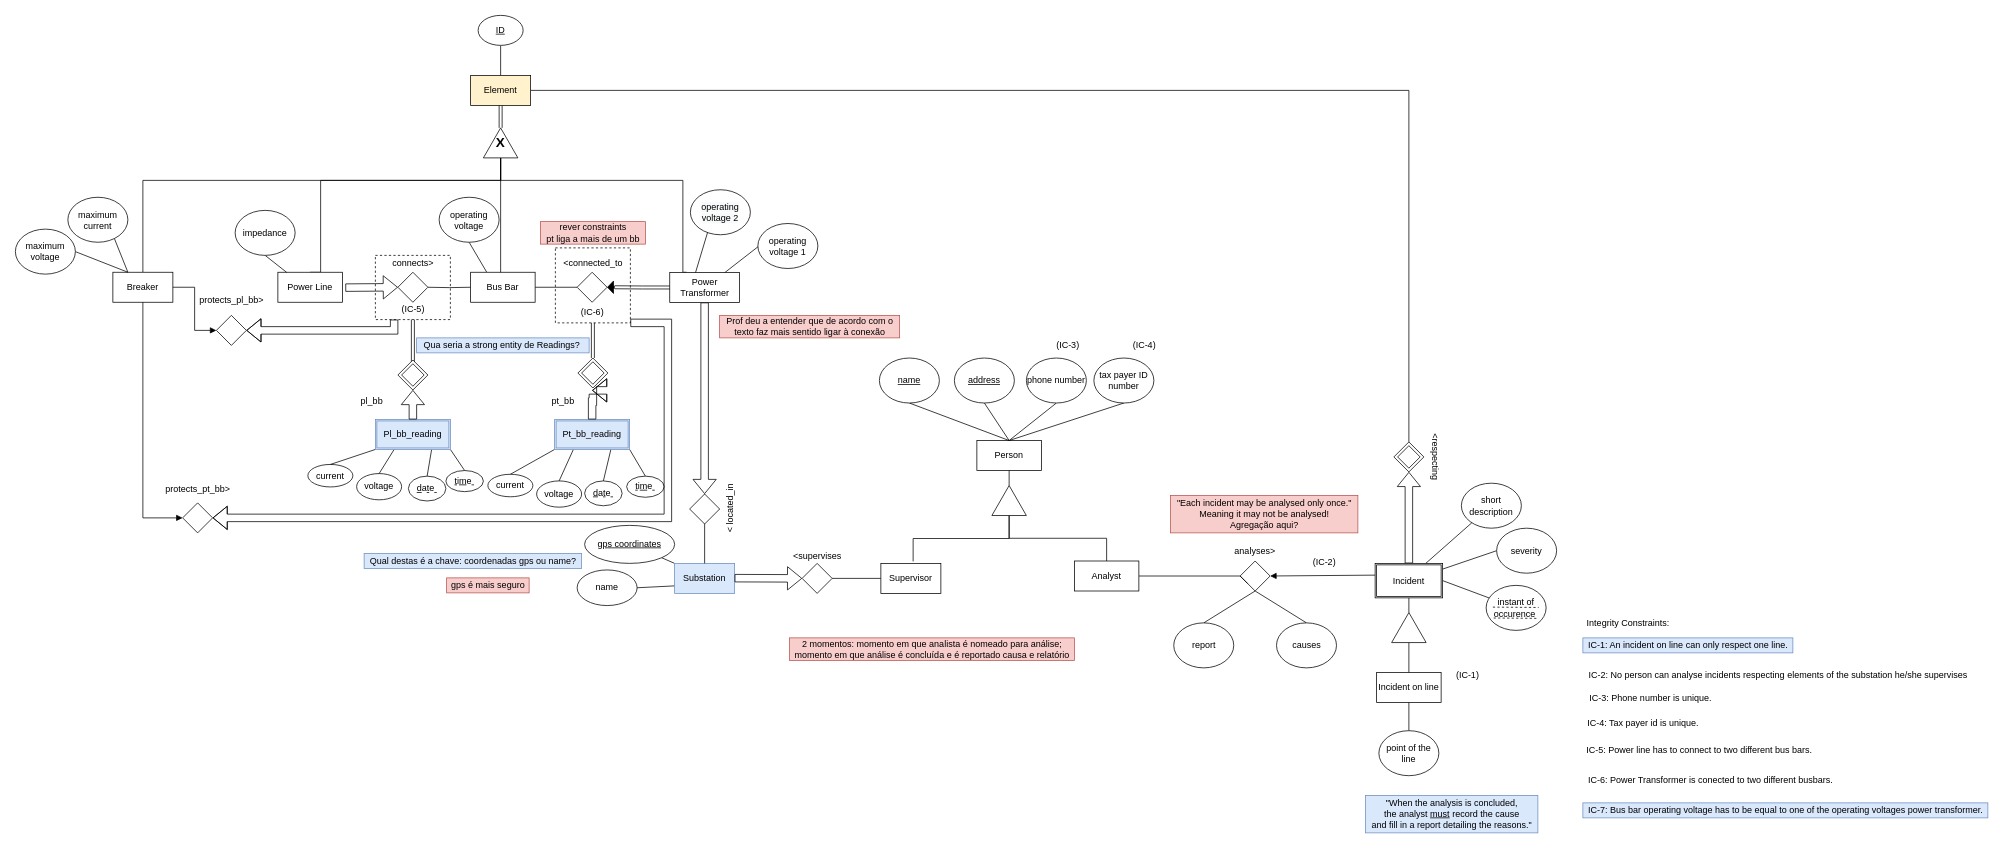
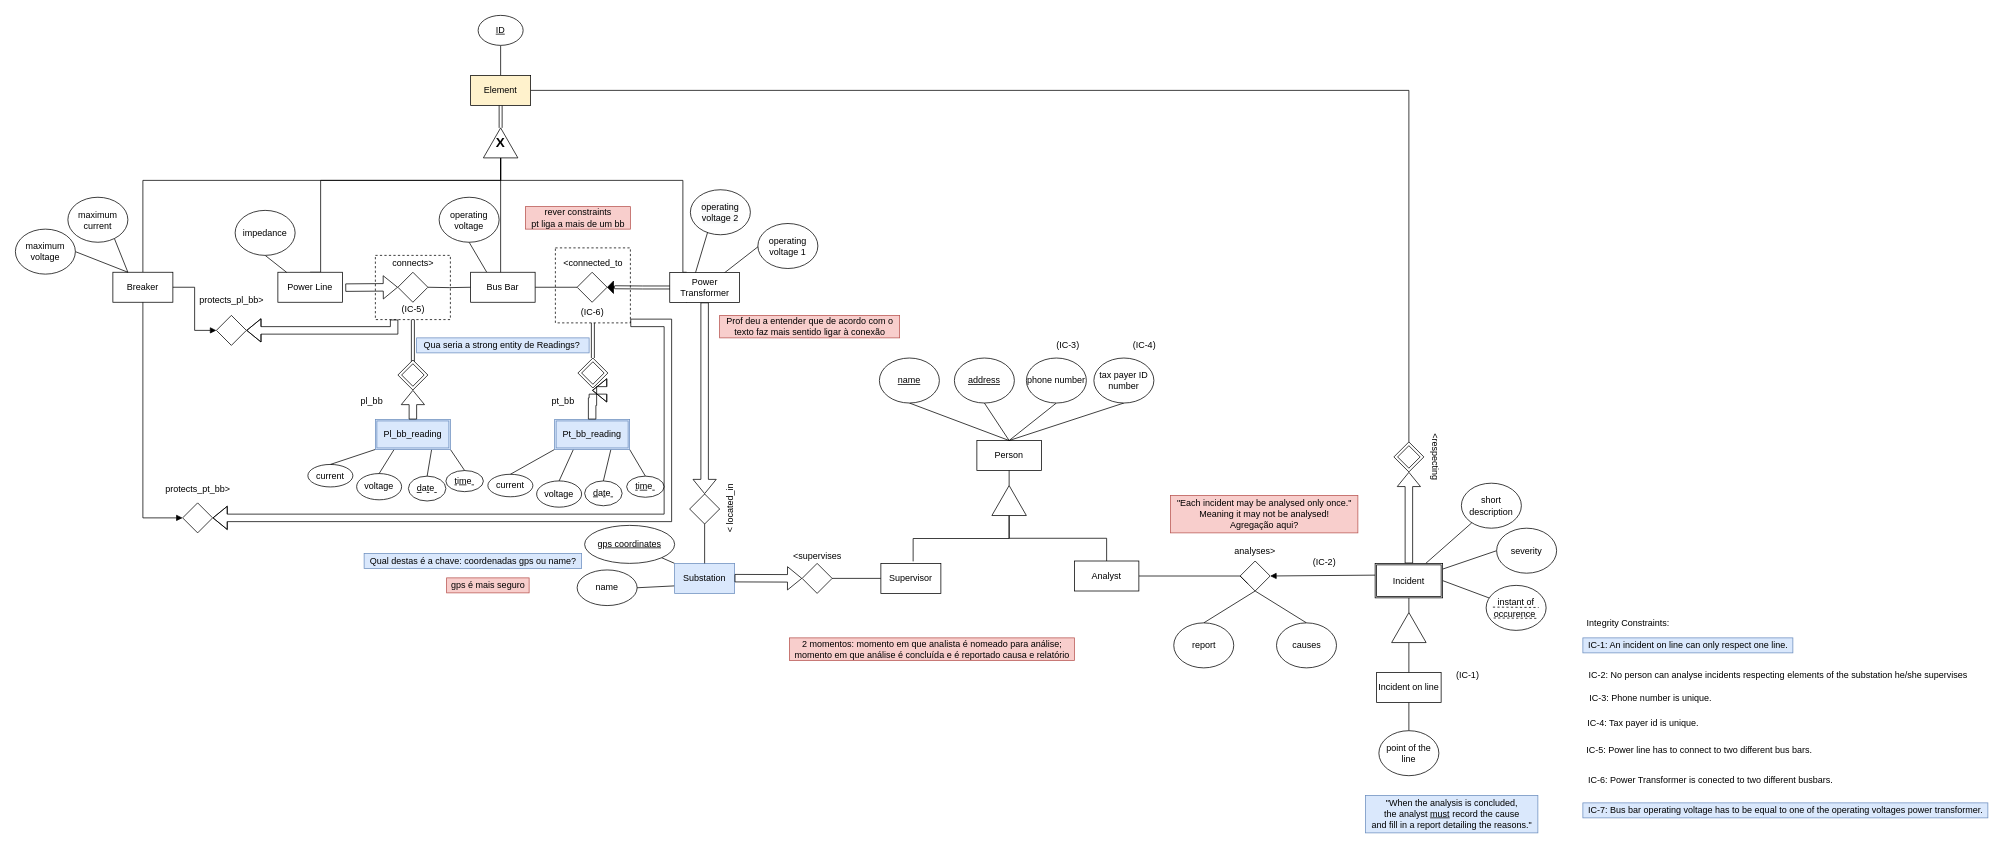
(593, 233) -> (578, 218)
